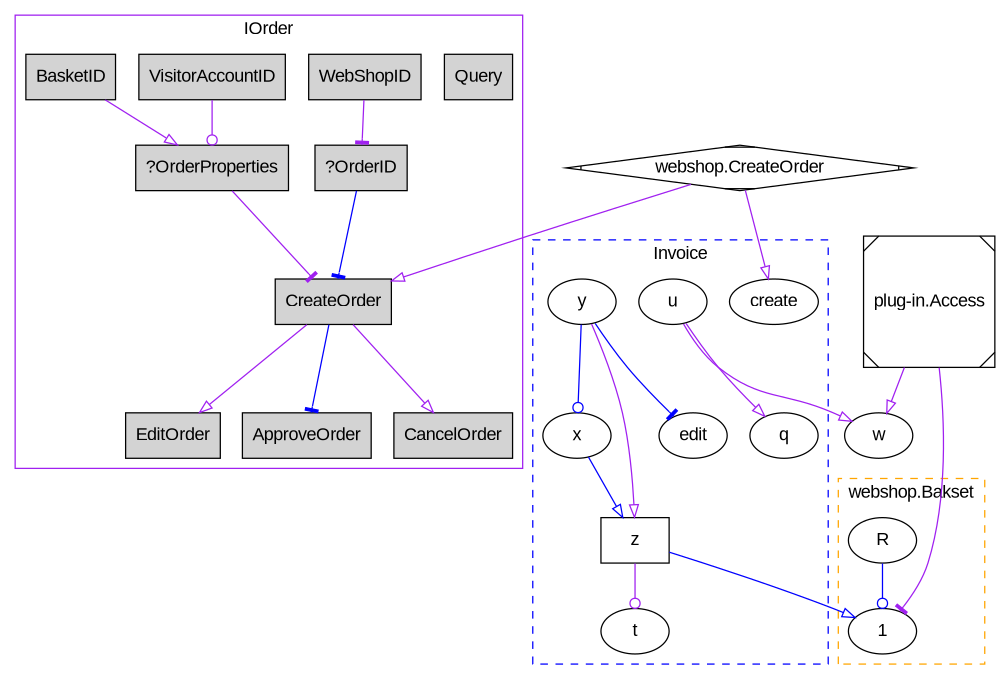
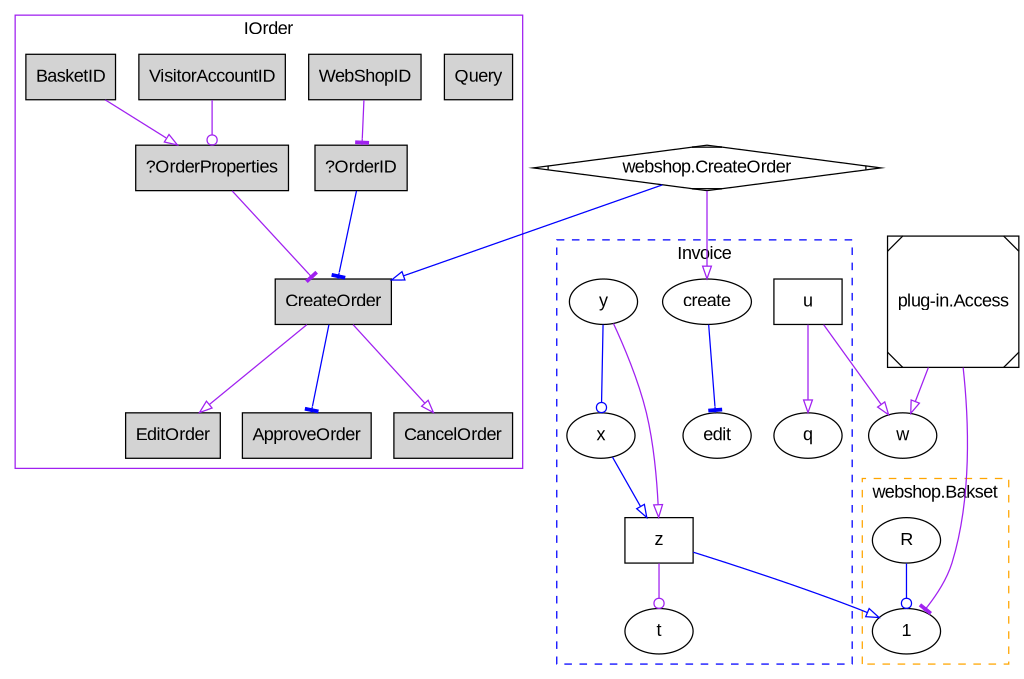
(547, 230) -> (533, 230)
(673, 302) -> (808, 302)
(630, 370) -> (712, 365)
